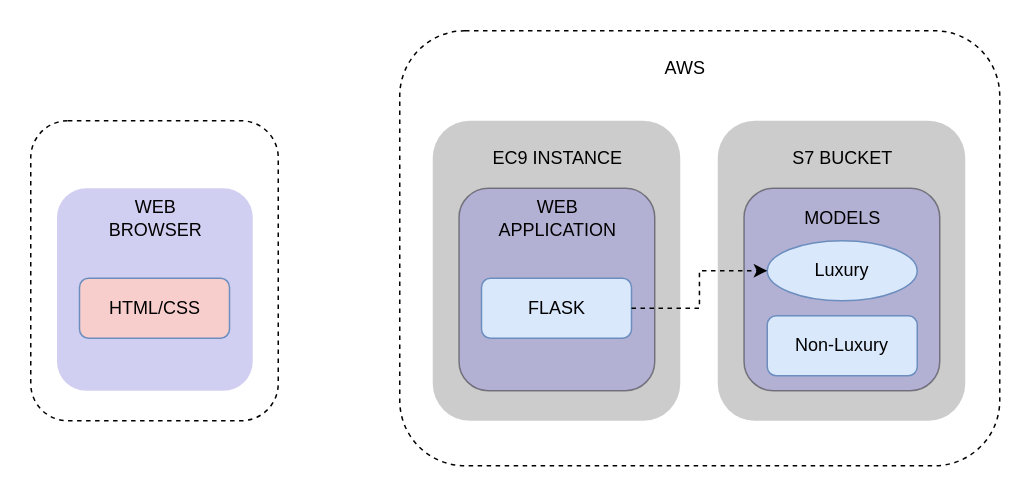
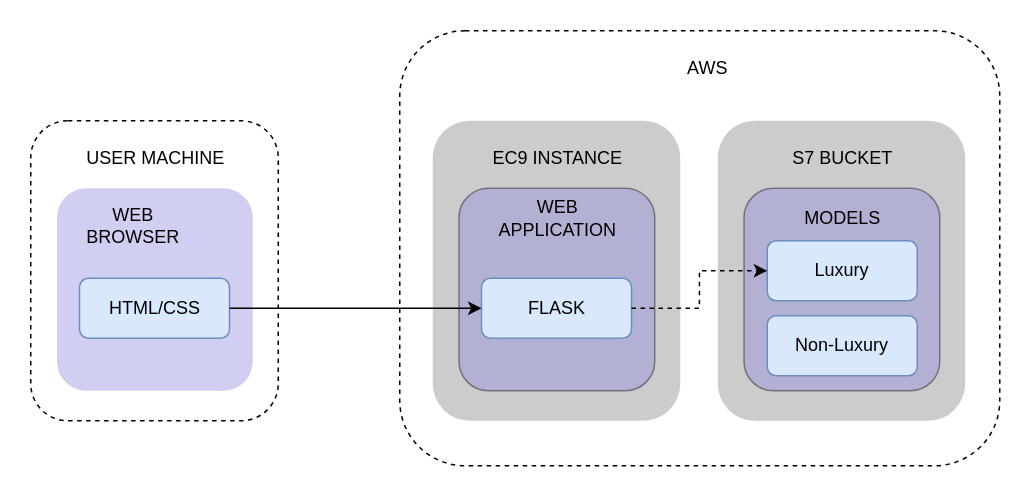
(685, 68) -> (707, 68)
none -> (155, 158)
(155, 218) -> (132, 226)
(842, 271) -> (842, 271)
(155, 308) -> (155, 308)
none -> (351, 308)
